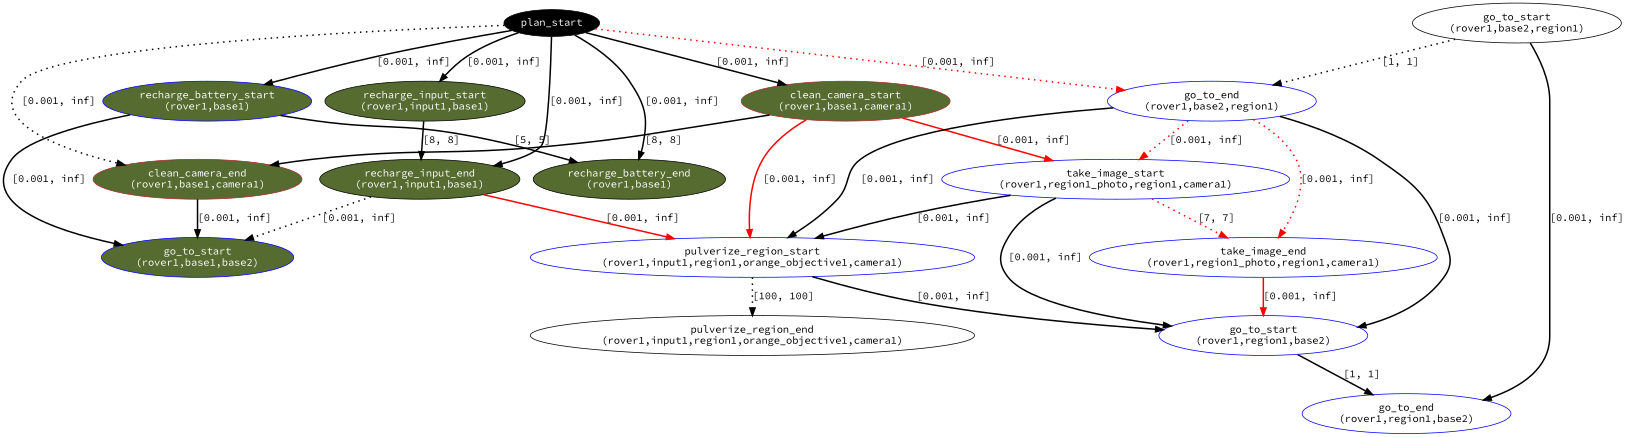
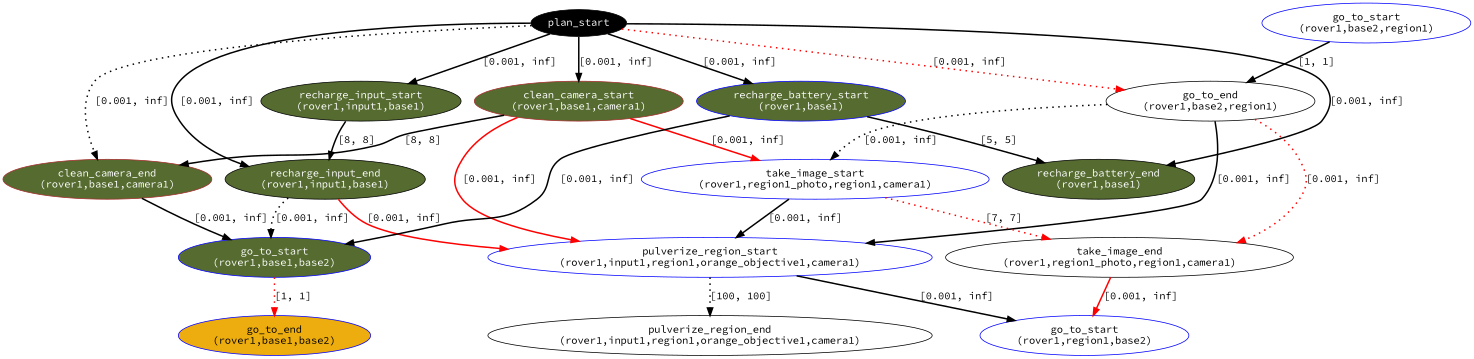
(1517, 23) -> (1366, 23)
(1368, 61) -> (1292, 60)
(1212, 101) -> (1210, 101)
(1167, 138) -> (968, 114)
(1427, 203) -> none
(1263, 257) -> (1119, 257)
(1032, 294) -> none
none -> (274, 335)
(1406, 414) -> none
